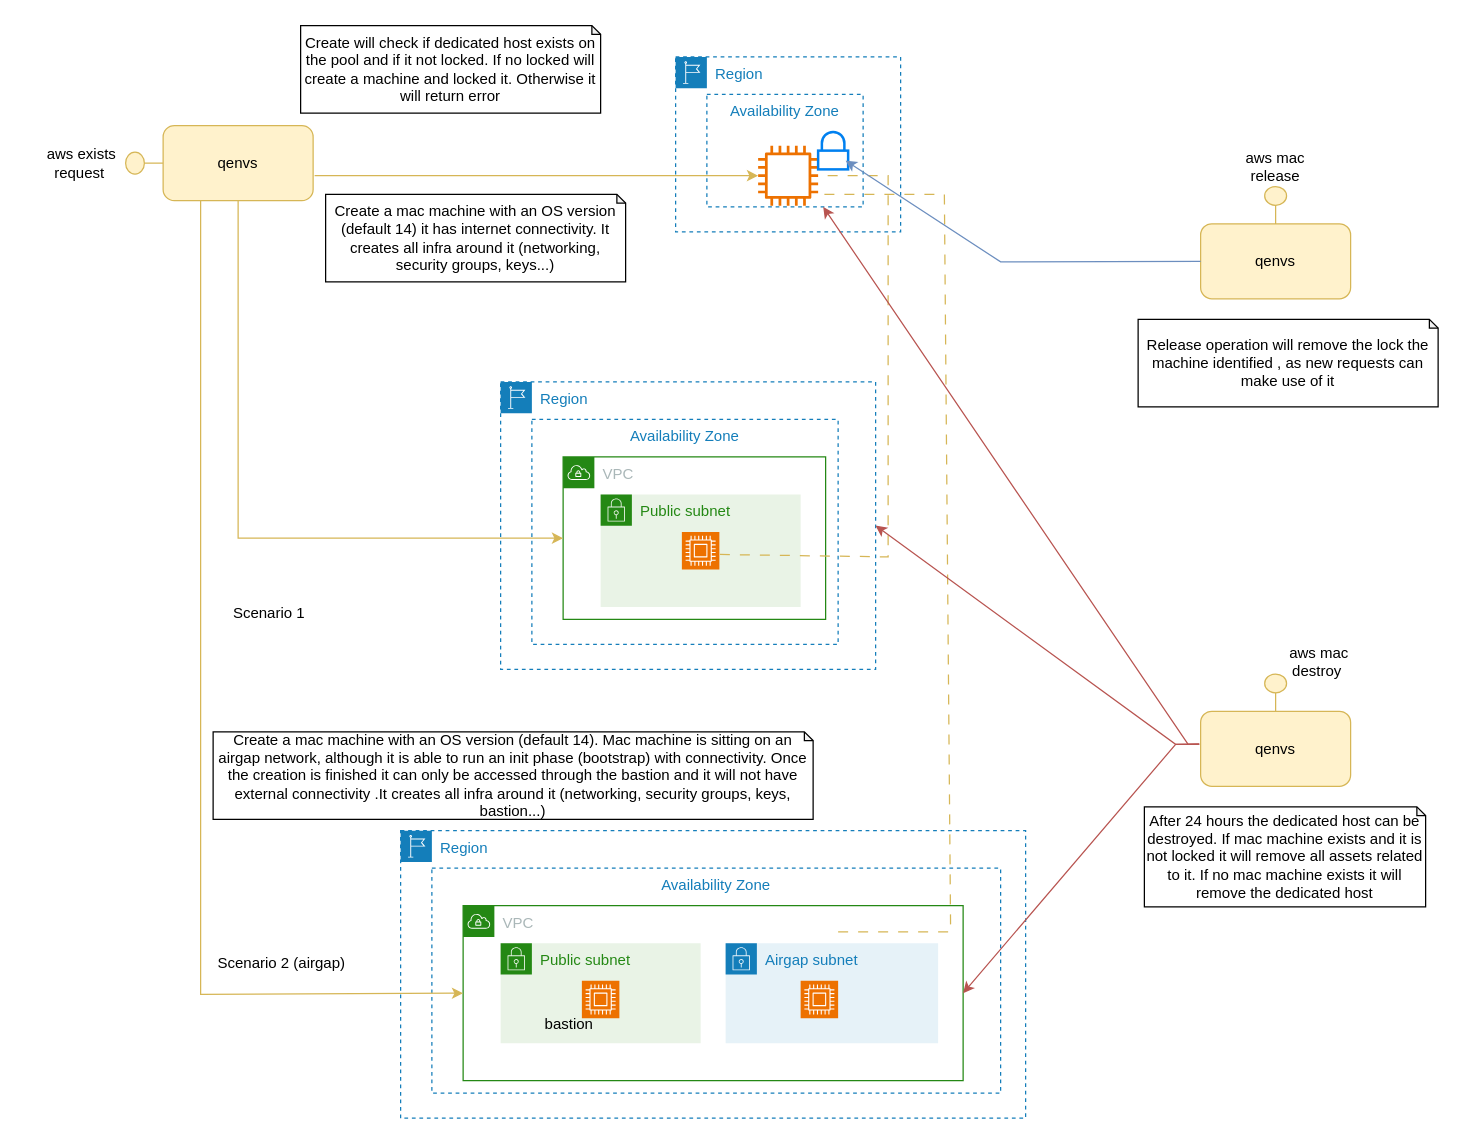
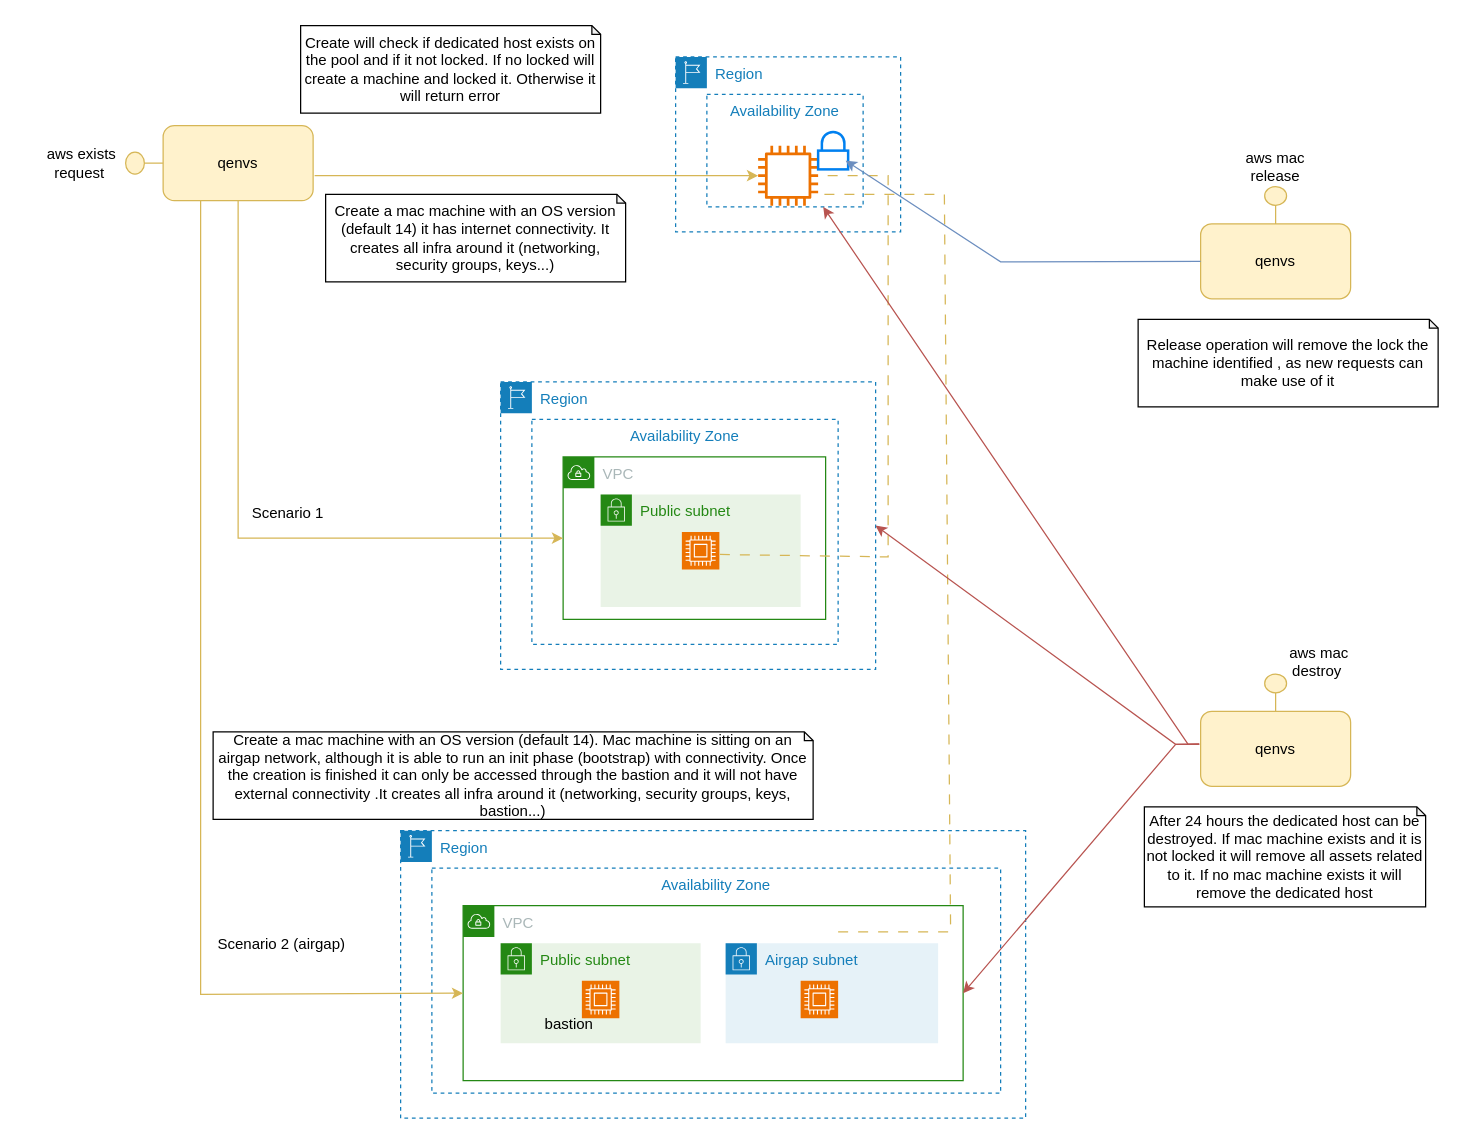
(269, 613) -> (288, 513)
(282, 963) -> (282, 944)
